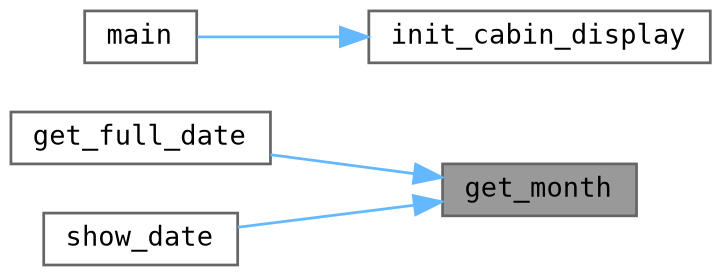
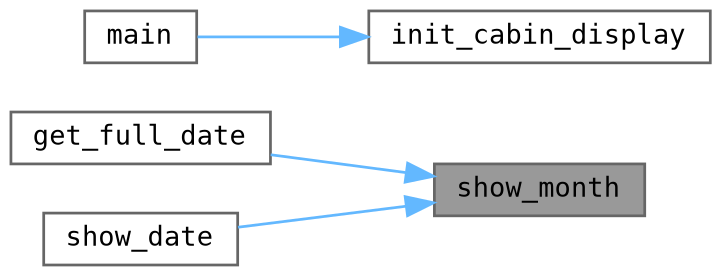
(540, 190) -> (540, 190)
